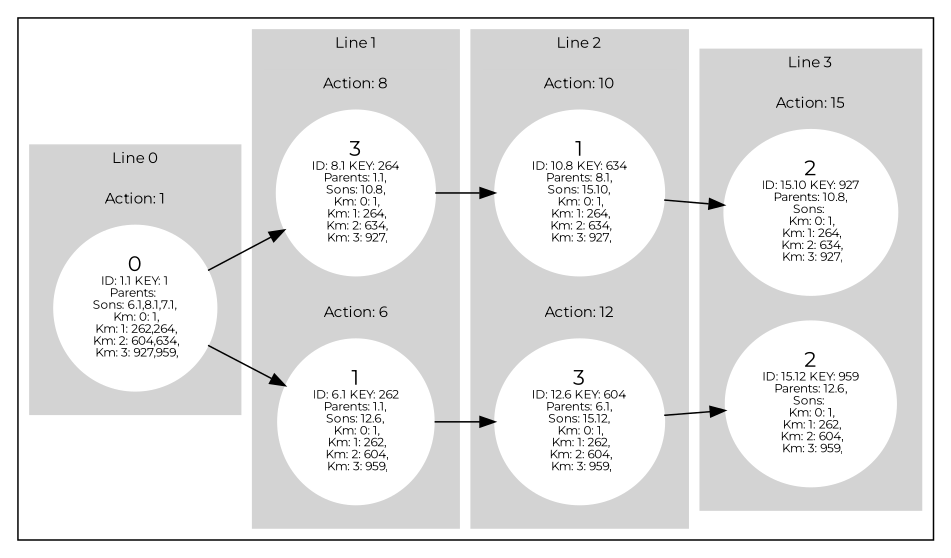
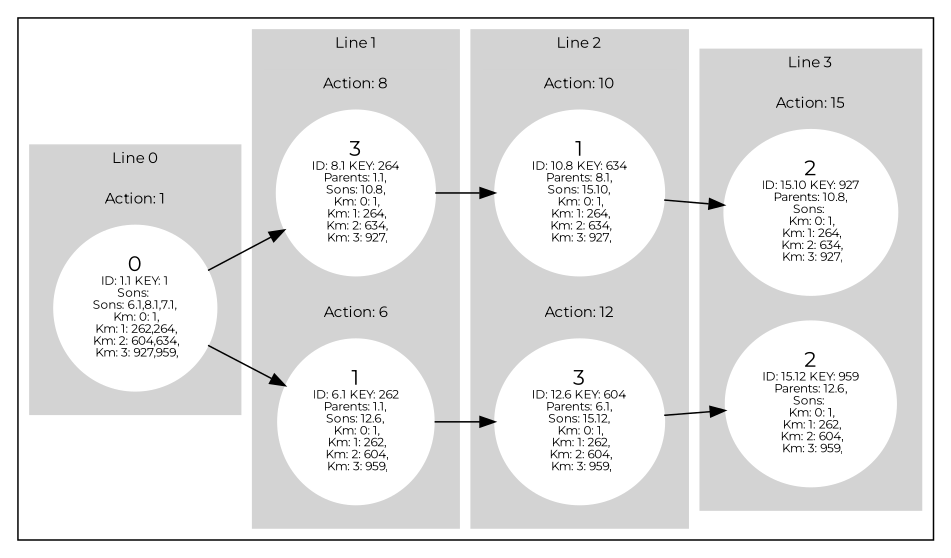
(135, 293) -> (135, 293)
